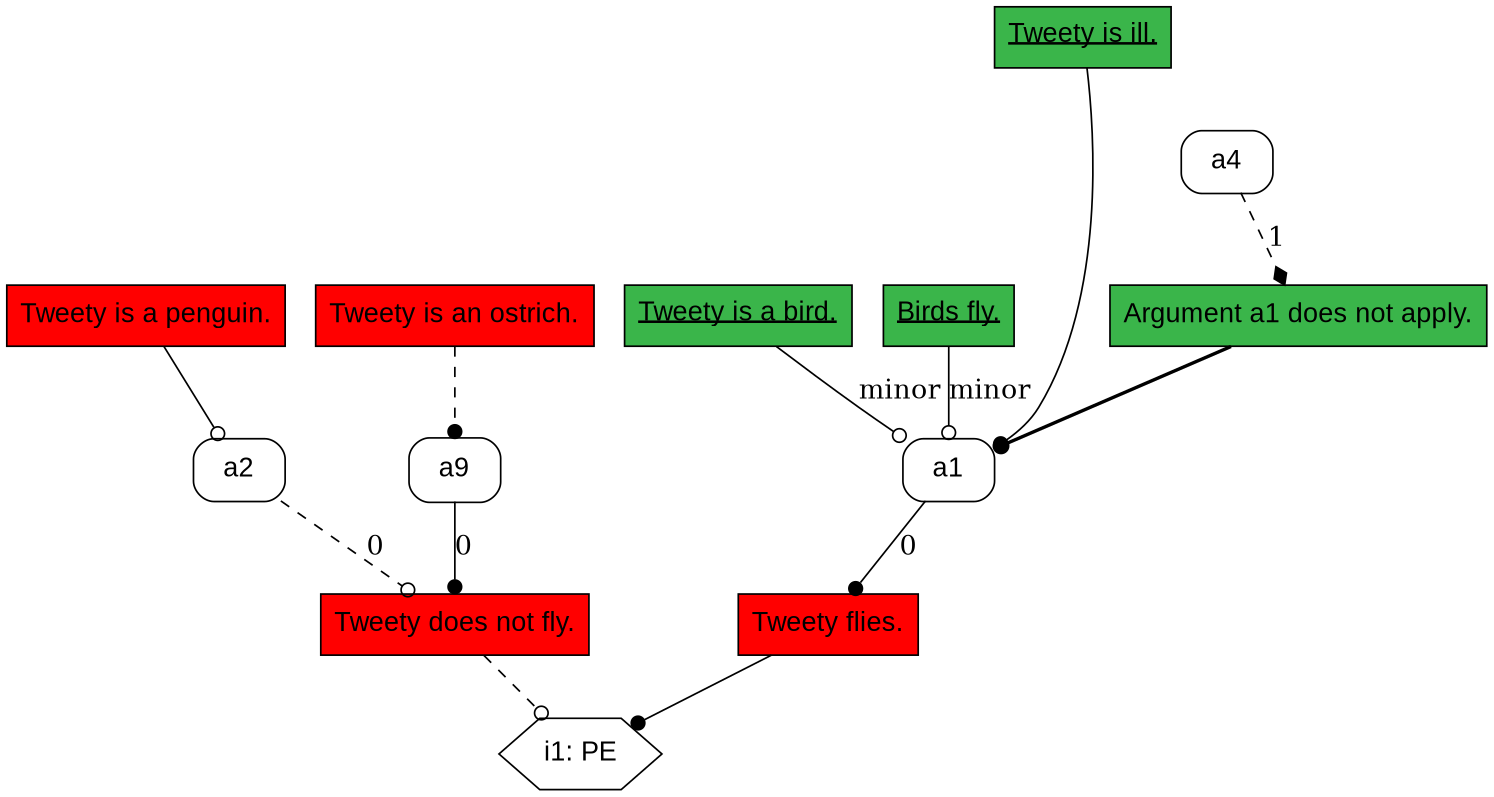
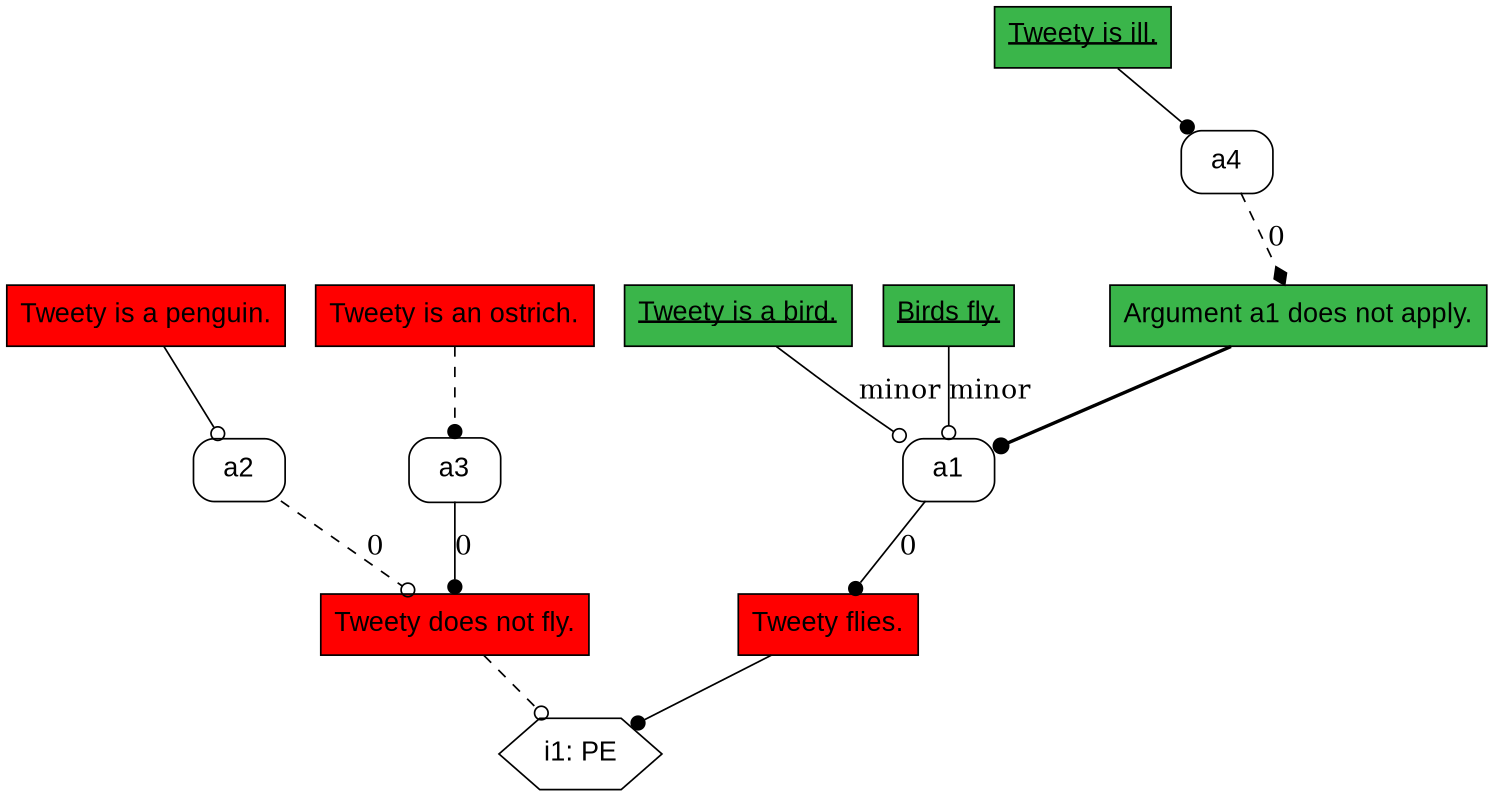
(1277, 239) -> (1277, 239)
(1086, 265) -> (1150, 95)
(455, 470) -> (455, 470)
